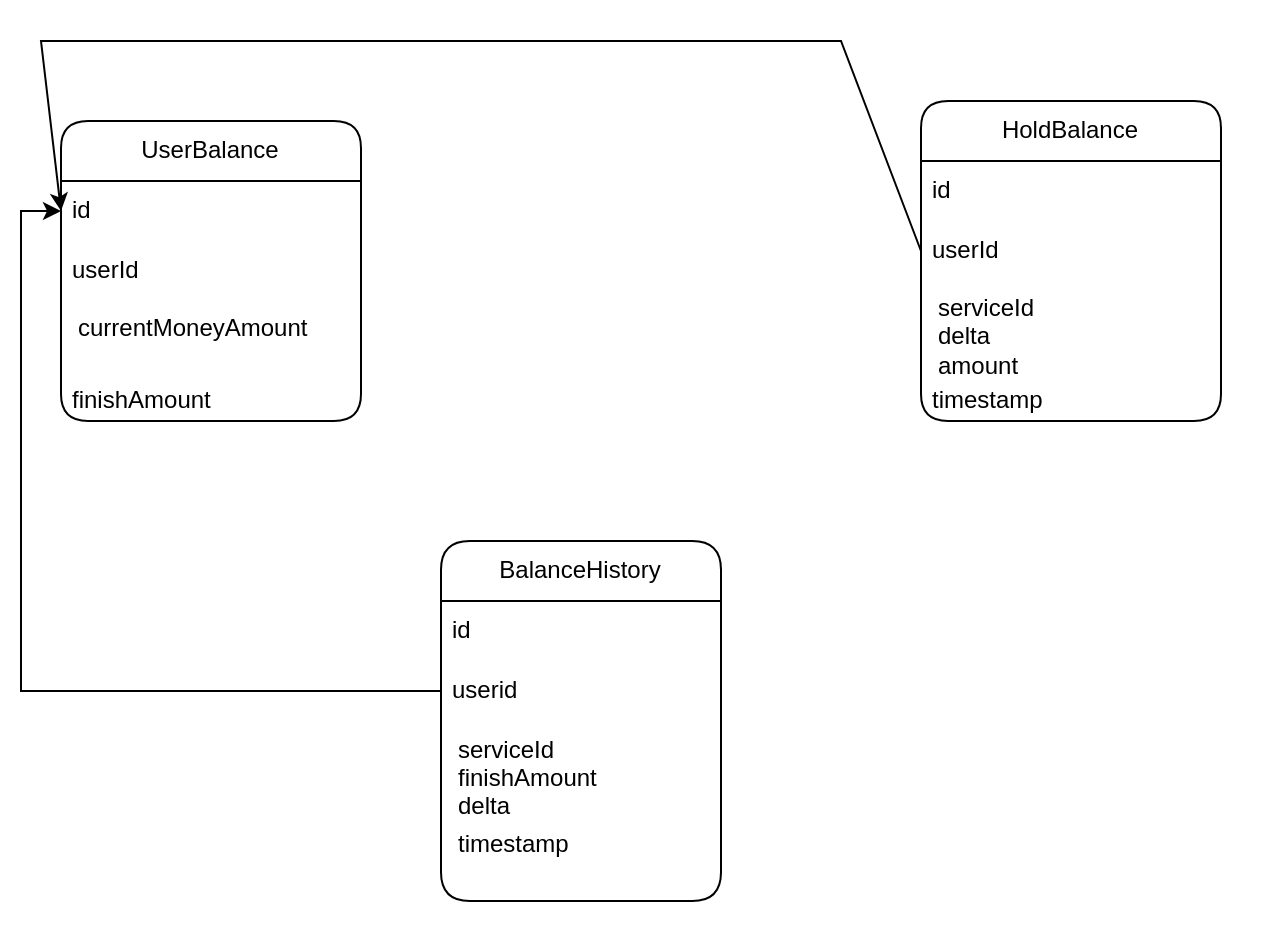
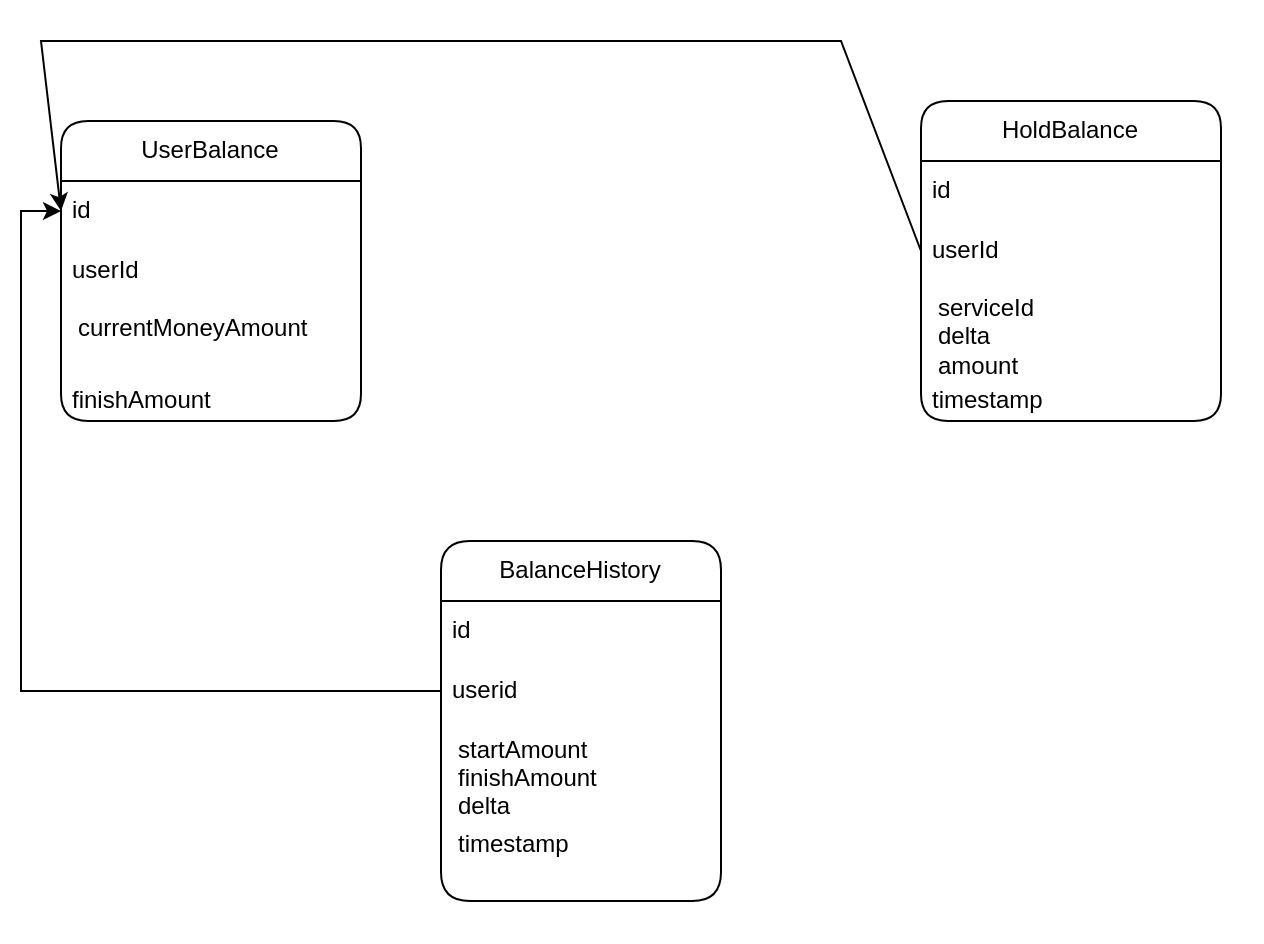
(527, 811) -> (527, 811)
